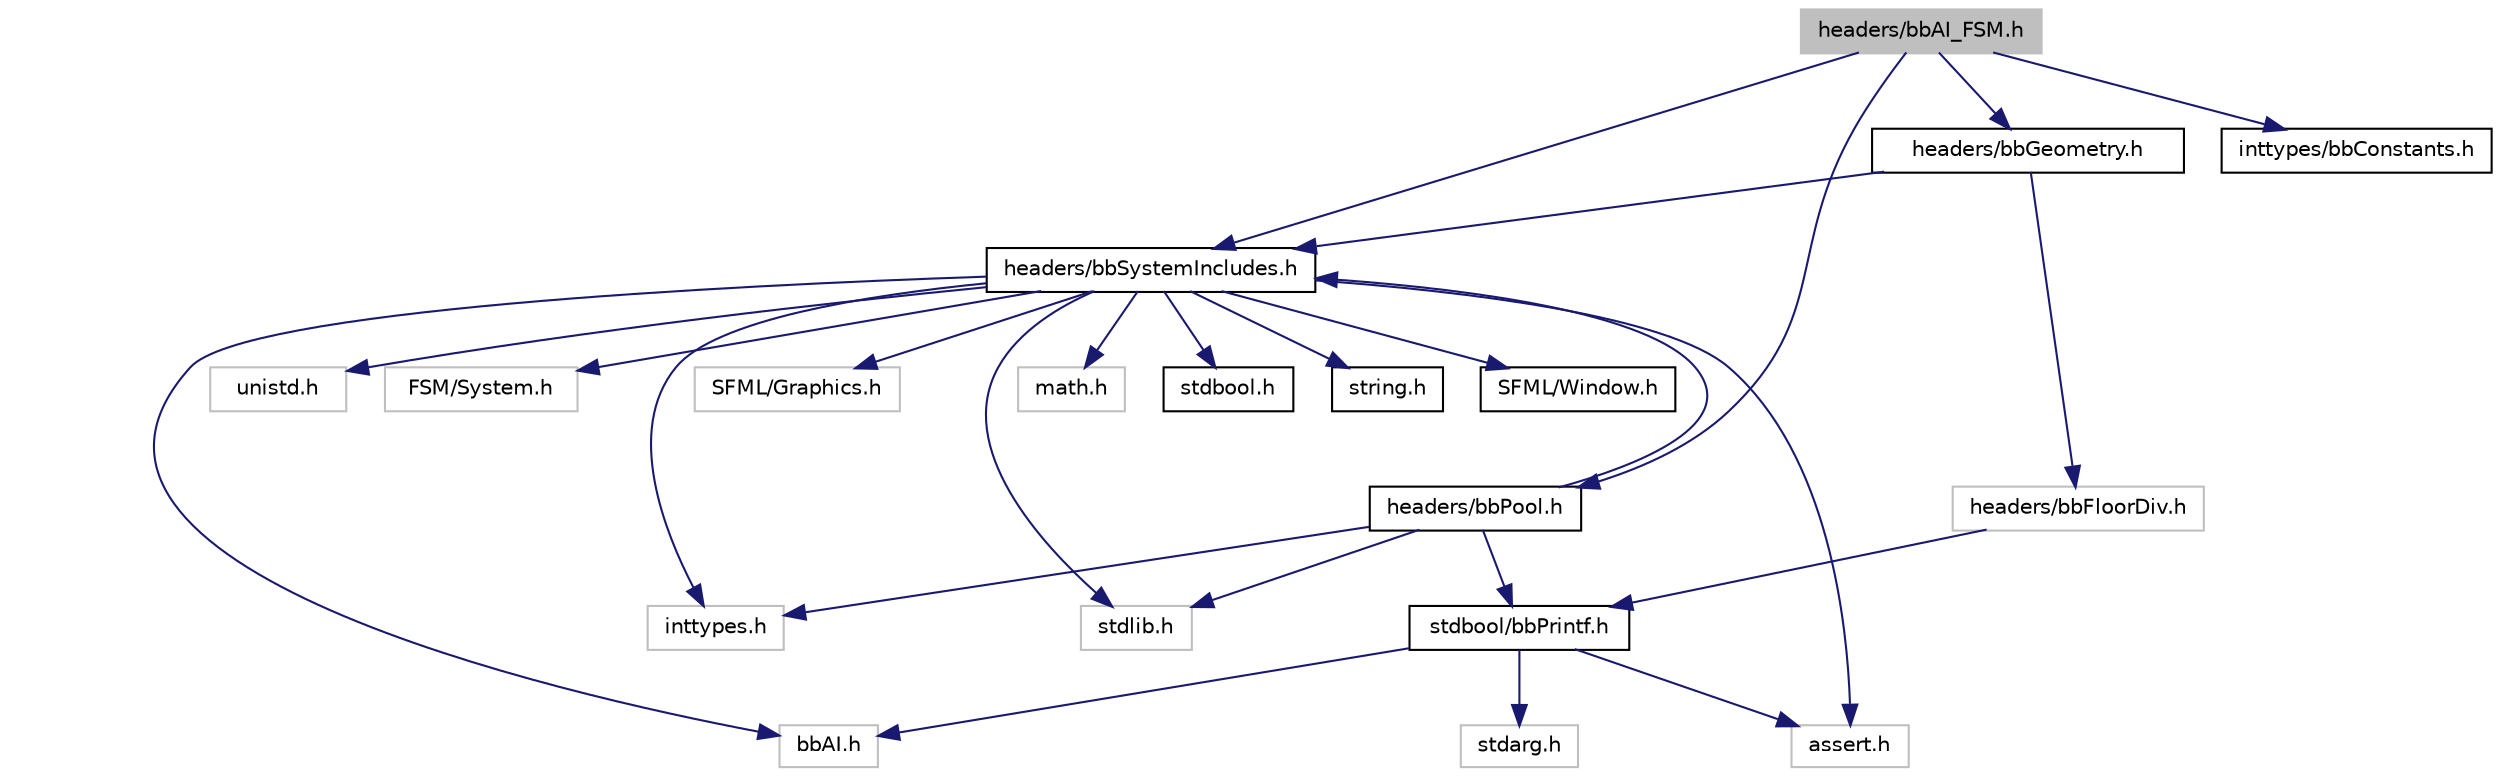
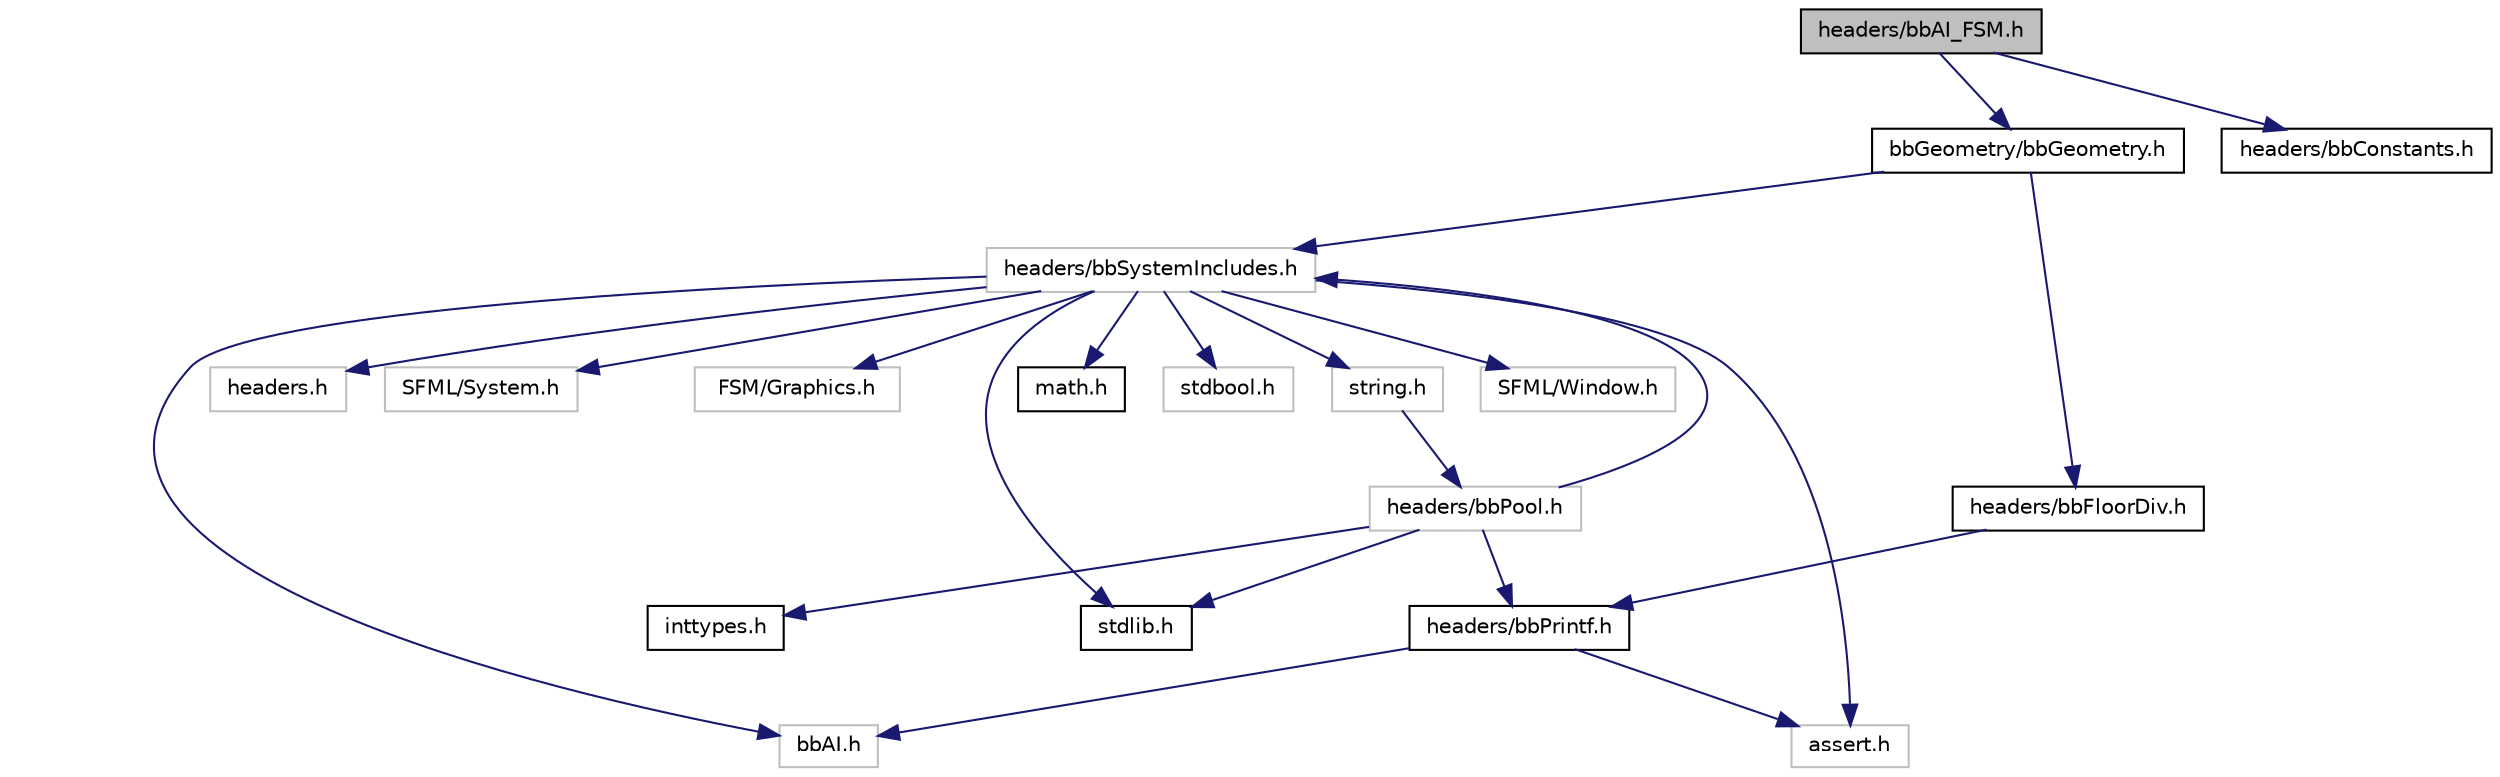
(1921, 31) -> (1921, 31)
(1547, 148) -> none
(2028, 151) -> (2028, 151)
(2357, 151) -> (2357, 151)
(1151, 270) -> (1151, 270)
(1797, 304) -> (1425, 440)
(740, 330) -> none
(278, 389) -> (278, 389)
(481, 389) -> (481, 389)
(797, 389) -> (797, 389)
(1071, 389) -> (1071, 389)
(1228, 389) -> (1228, 389)
(1388, 389) -> (1388, 389)
(1578, 389) -> (1578, 389)
(1475, 509) -> (1475, 509)
(2078, 509) -> (2078, 509)
(716, 628) -> (716, 628)
(1136, 628) -> (1136, 628)
(1519, 628) -> (1519, 628)
(1519, 746) -> none
